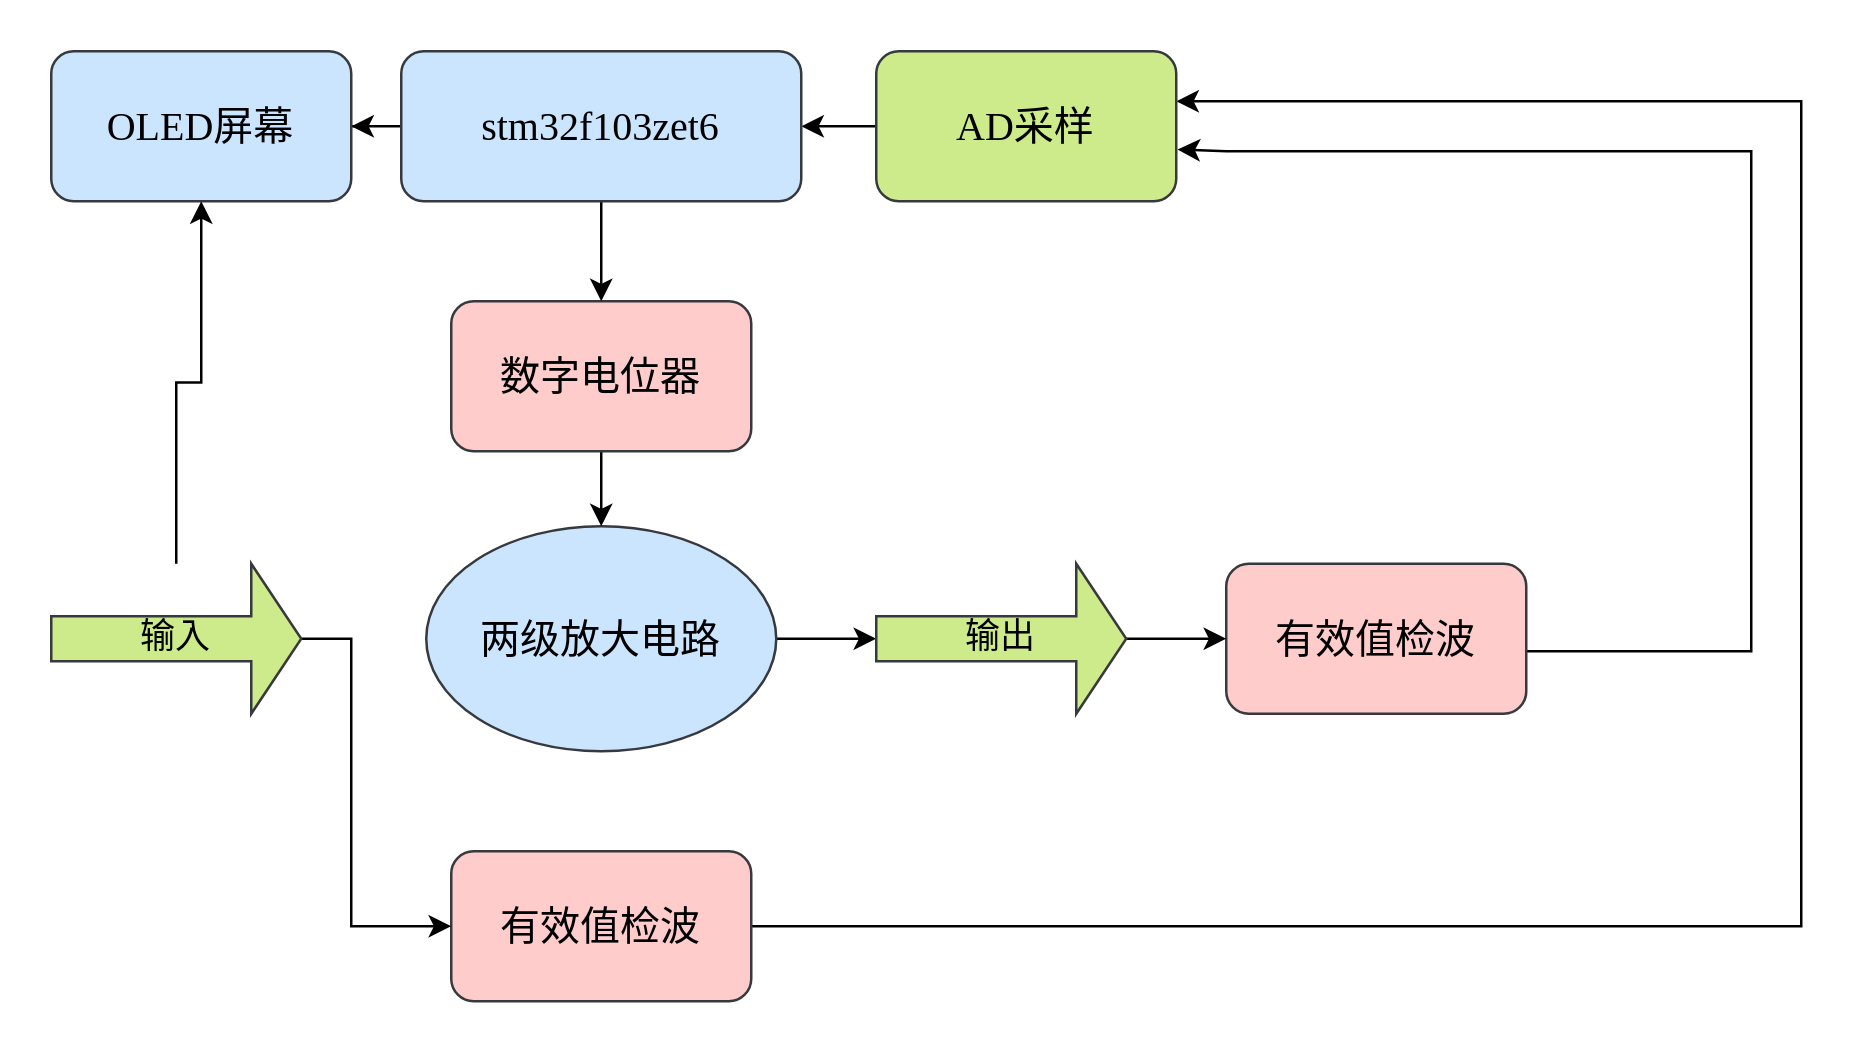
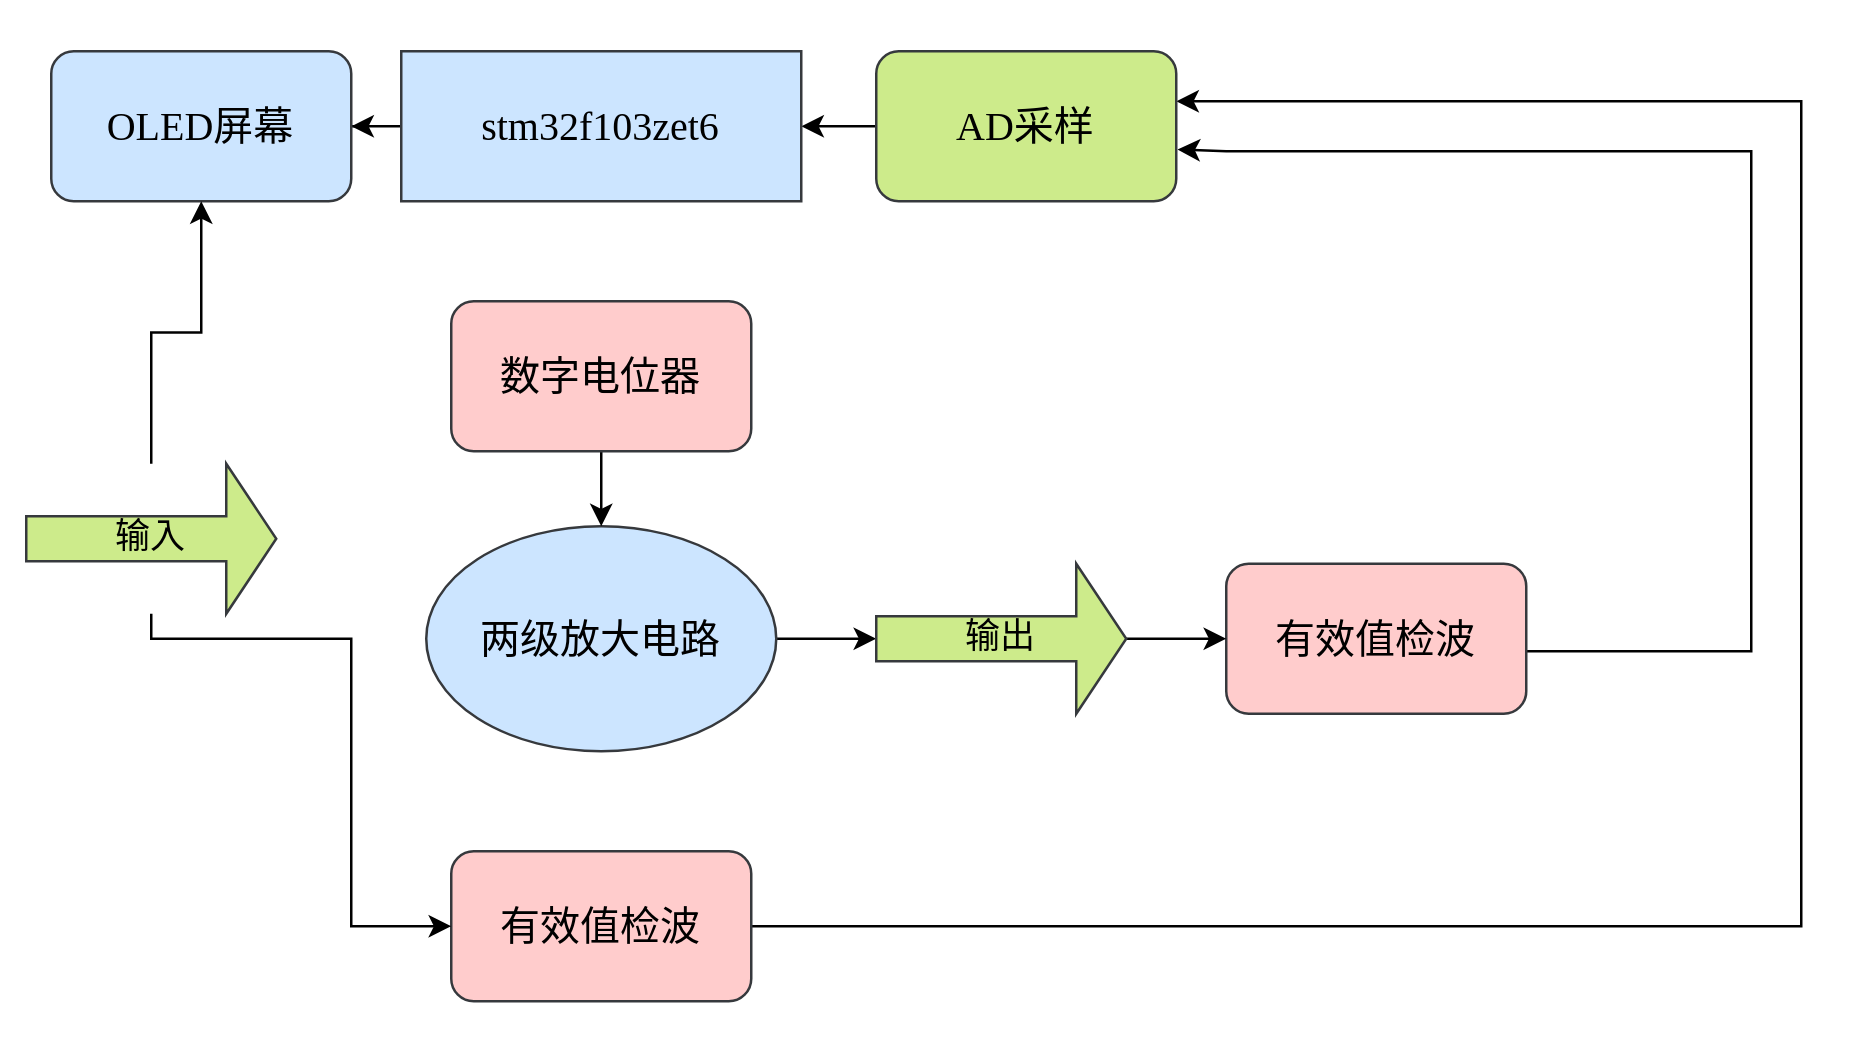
(601, 126) -> (601, 126)
(601, 243) -> none
(176, 639) -> (151, 539)
